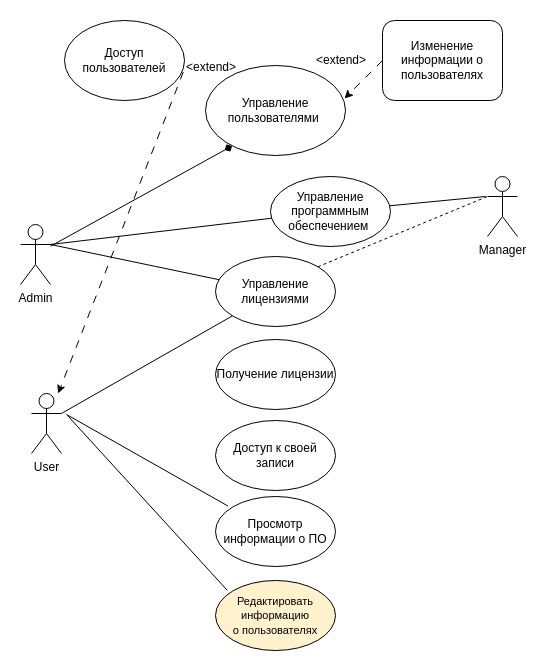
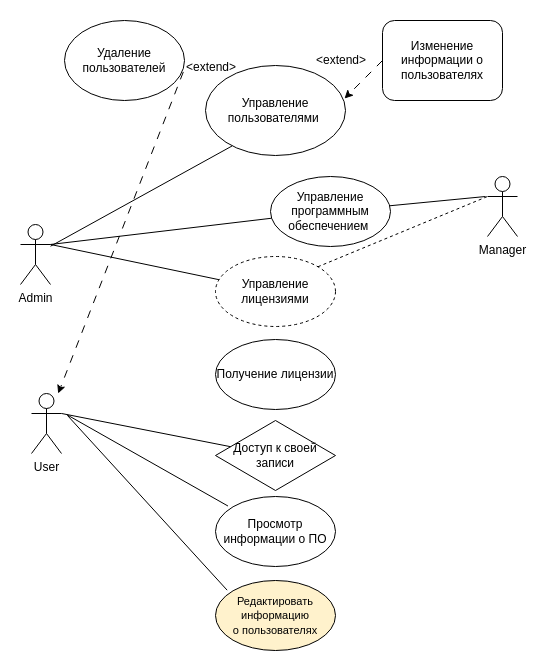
(125, 61) -> (125, 61)
(224, 150) -> (228, 148)
(276, 292) -> (276, 292)
(147, 365) -> (146, 430)
(276, 456) -> (276, 456)
